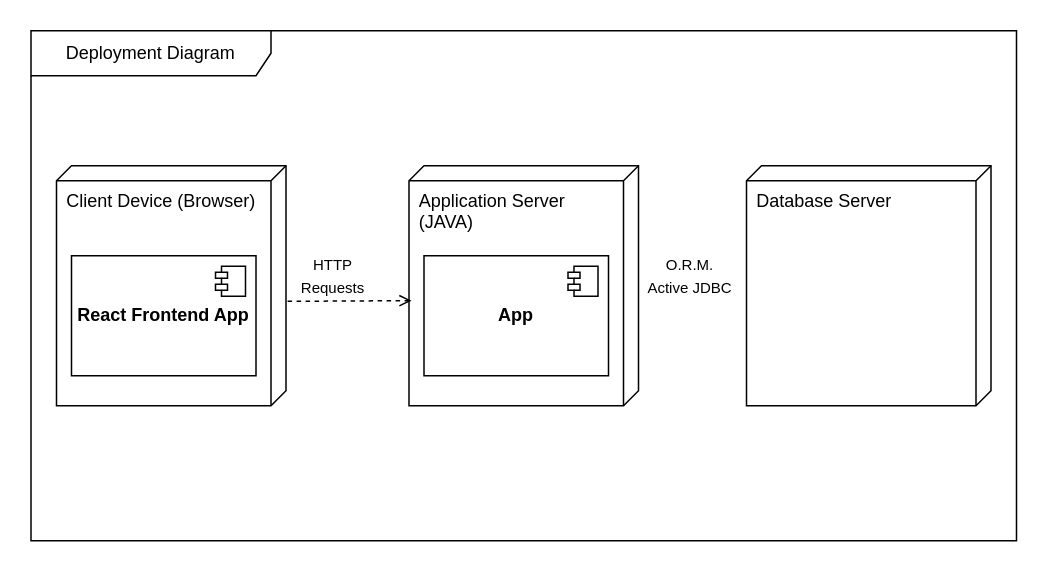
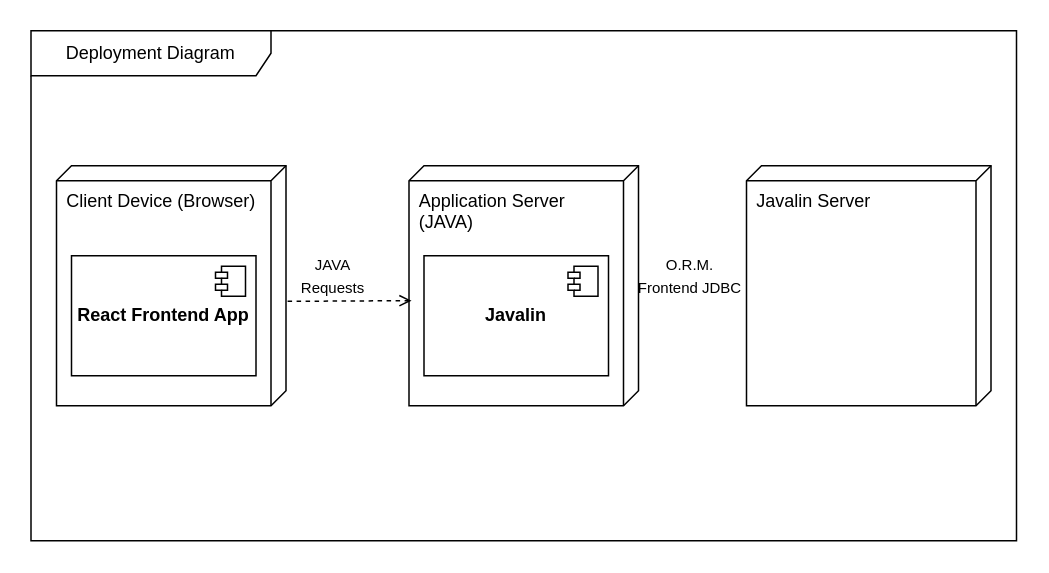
(830, 202) -> (820, 202)
(333, 275) -> (333, 275)
(690, 275) -> (690, 275)
(516, 316) -> (516, 316)
